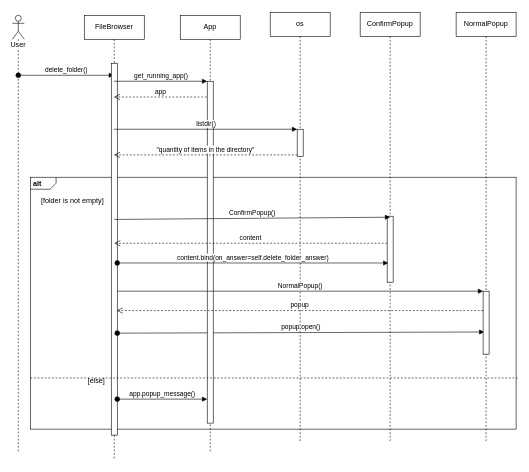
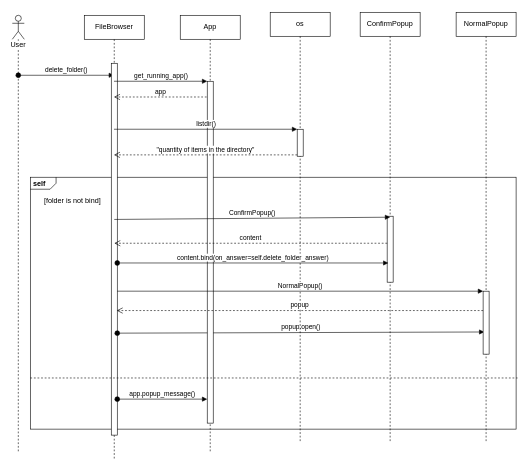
(35, 182) -> (37, 182)
(73, 201) -> (73, 201)
(96, 381) -> none
